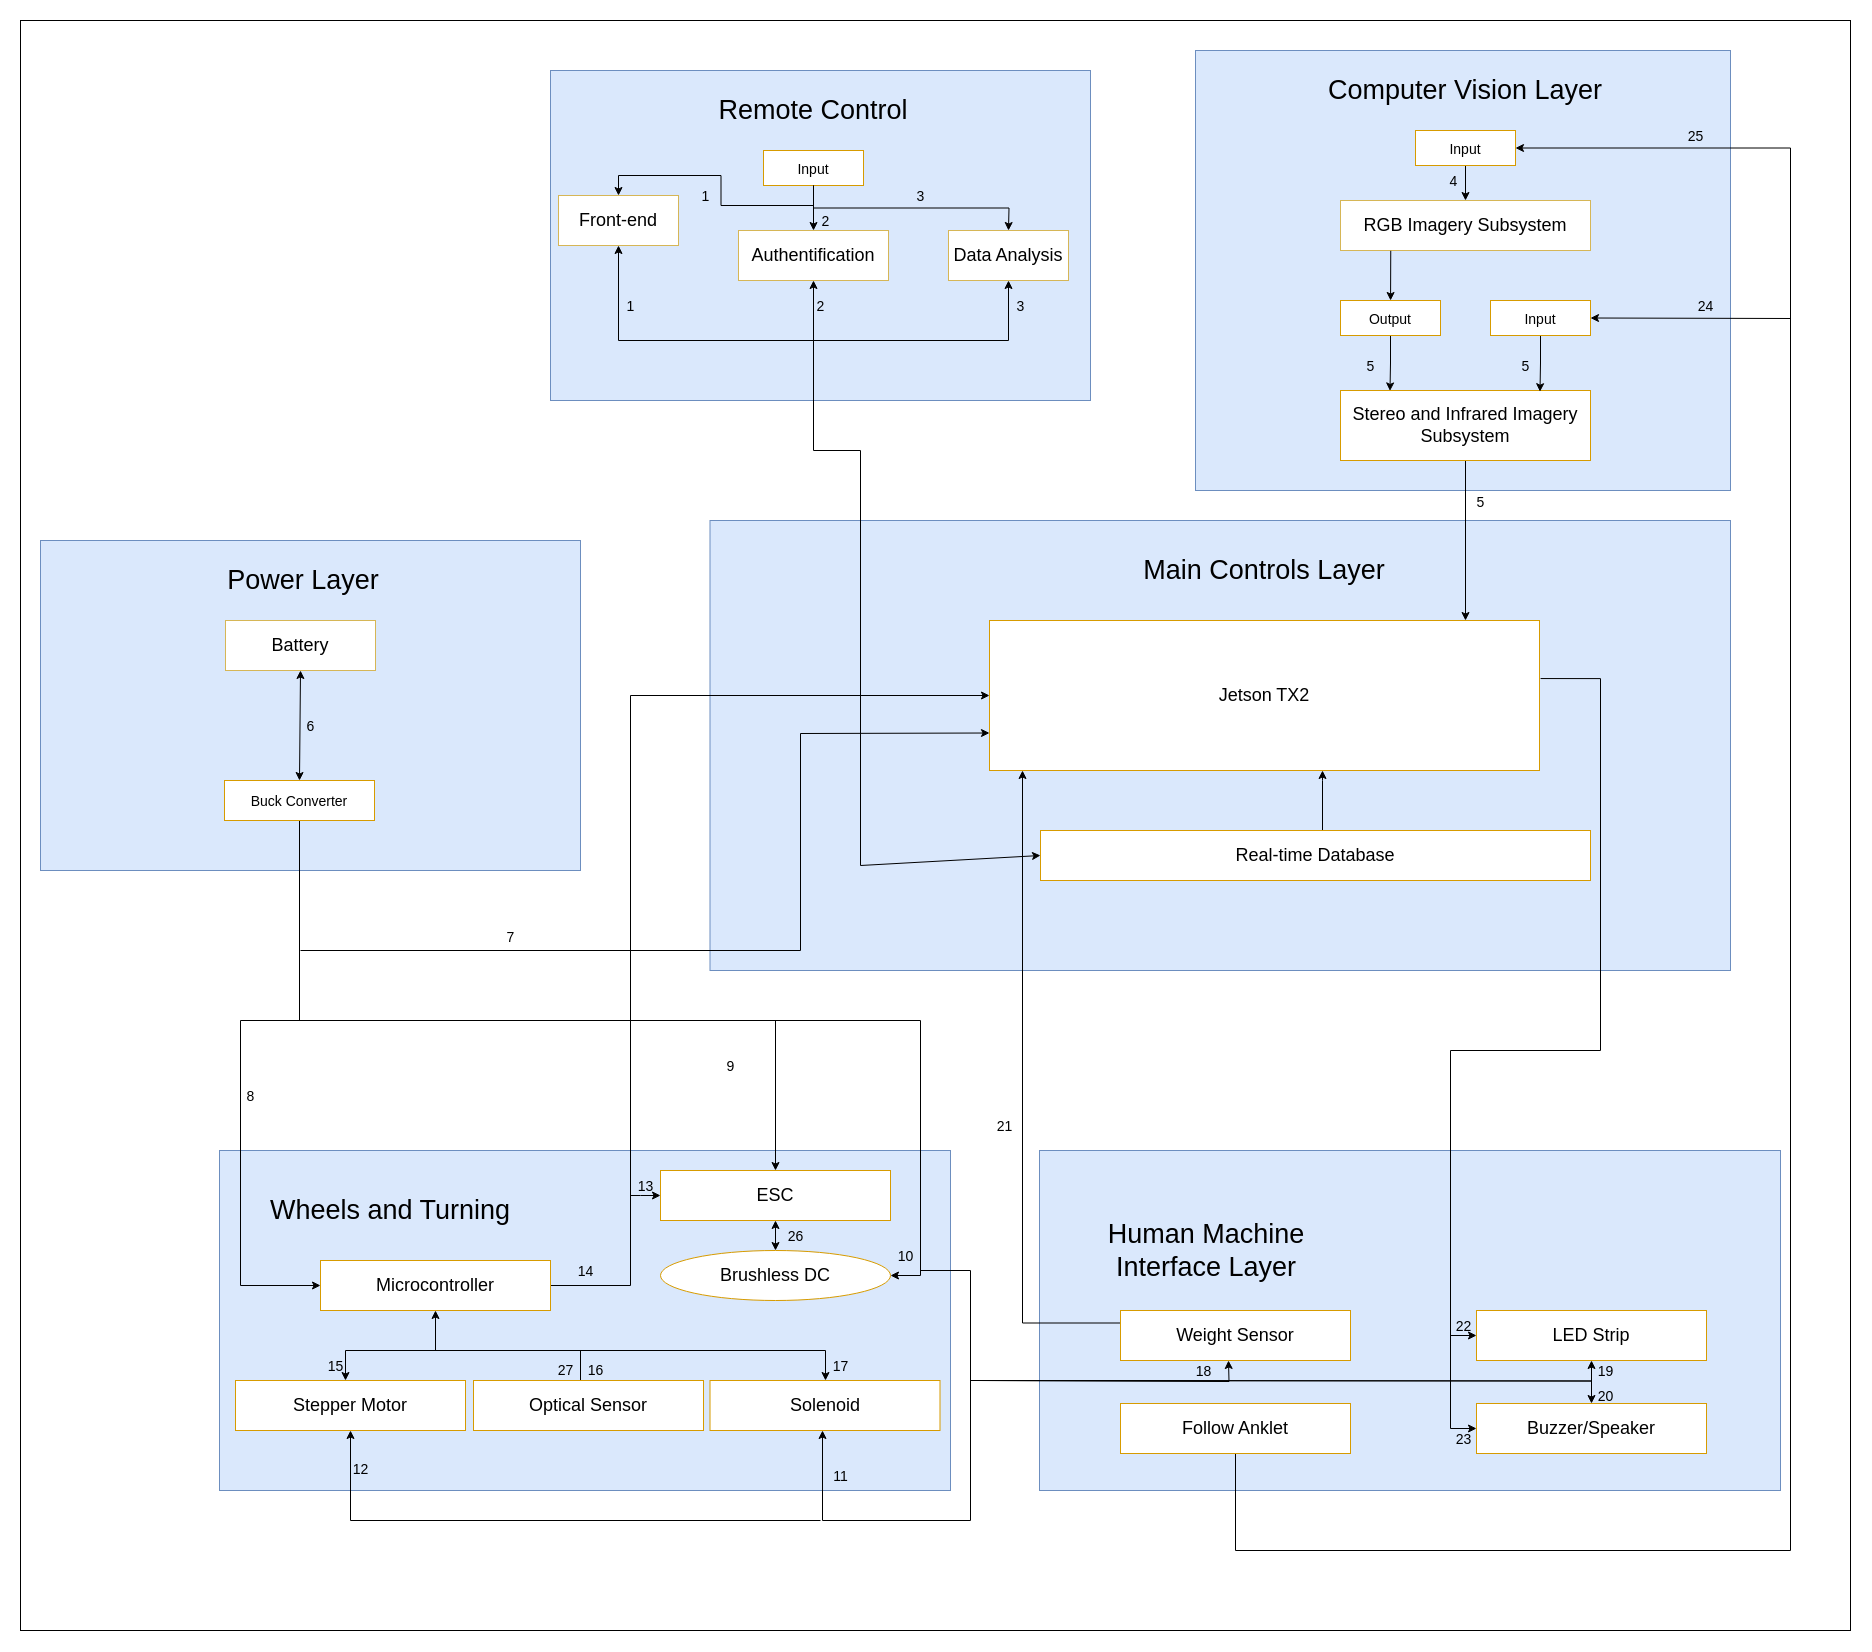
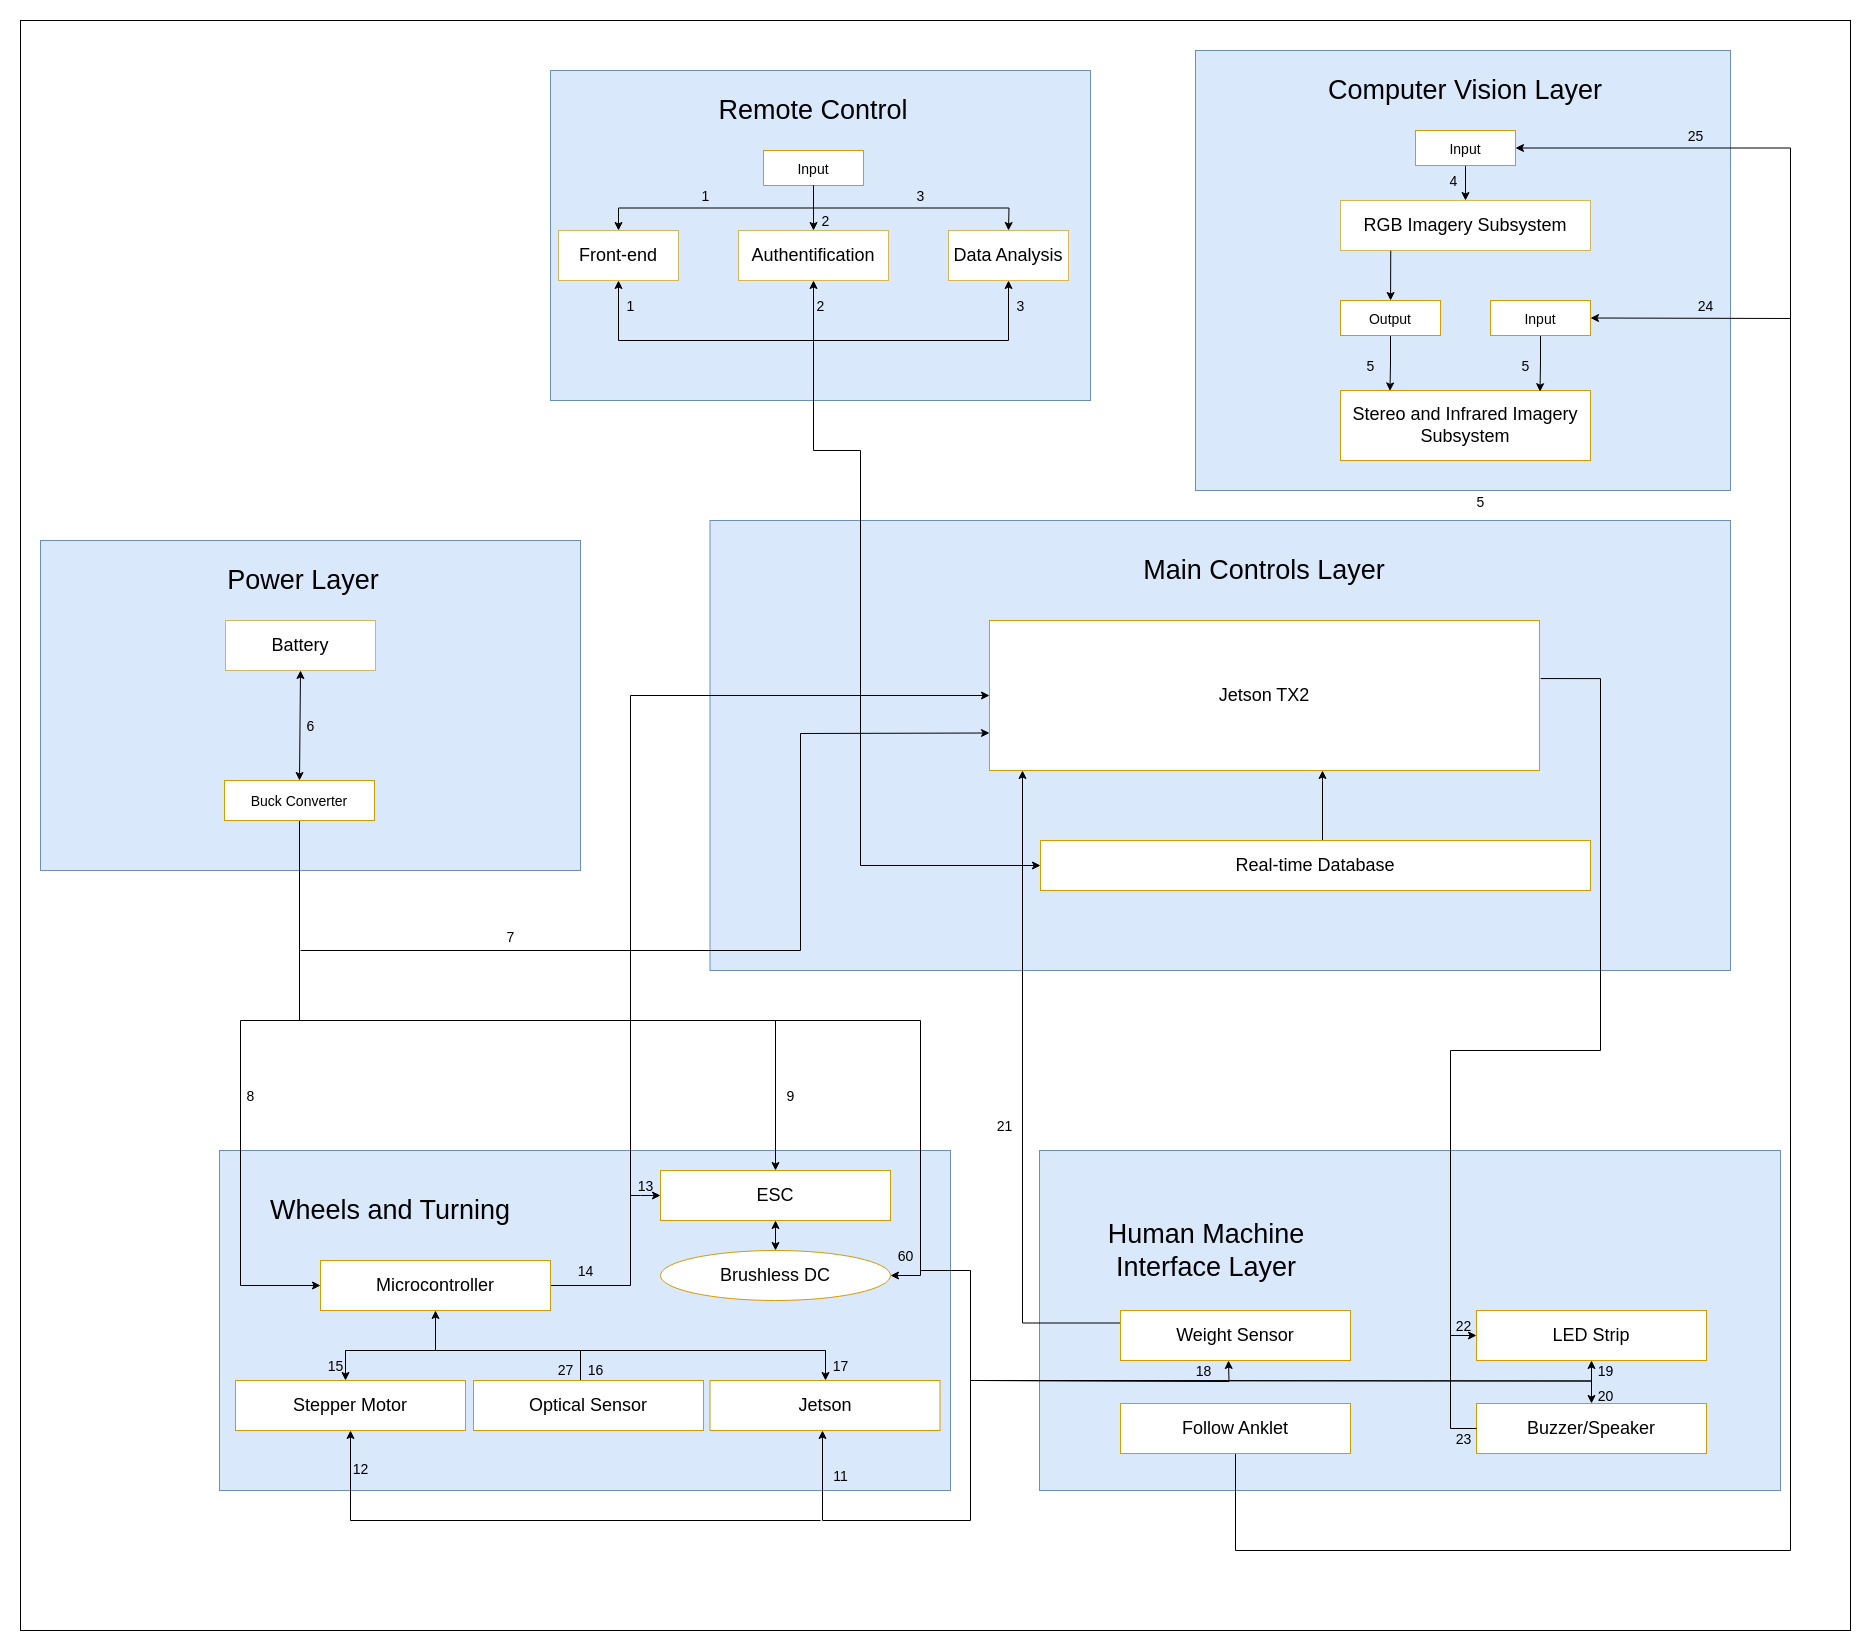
(619, 221) -> (619, 256)
(1466, 537) -> none
(1316, 856) -> (1316, 866)
(731, 1066) -> (791, 1096)
(796, 1236) -> none
(906, 1256) -> (906, 1256)
(826, 1406) -> (826, 1406)
(1468, 1429) -> (1471, 1429)
